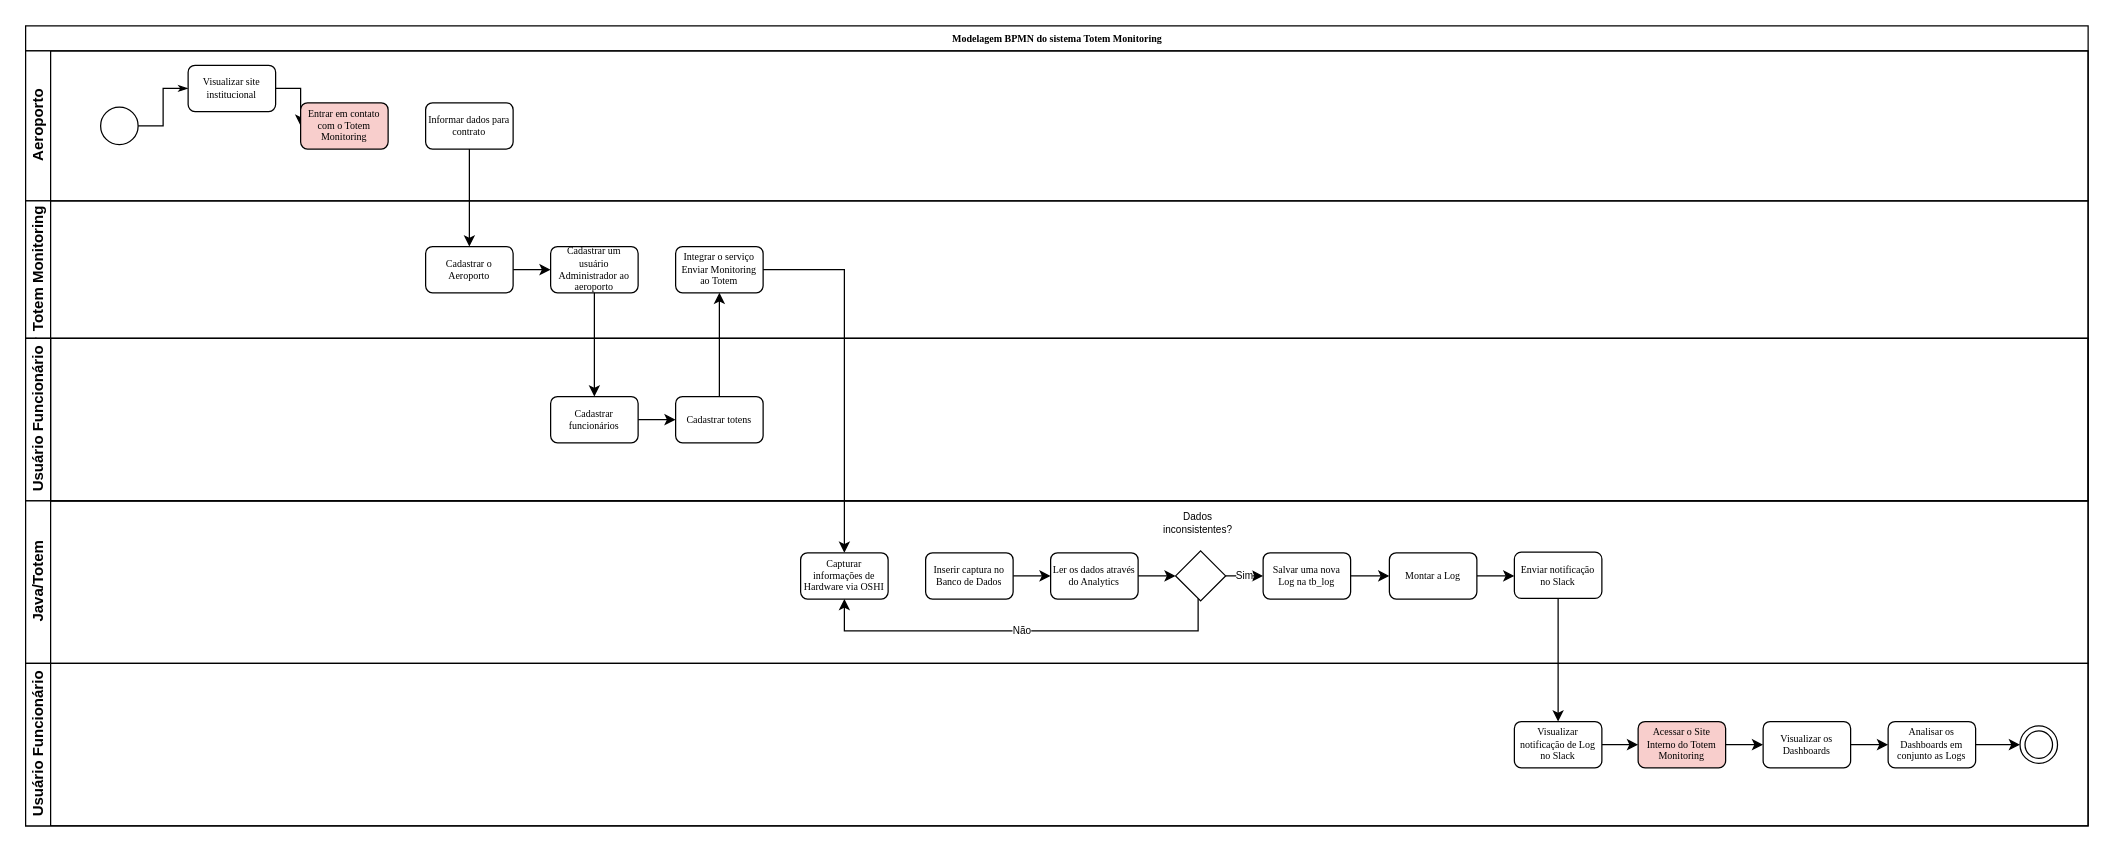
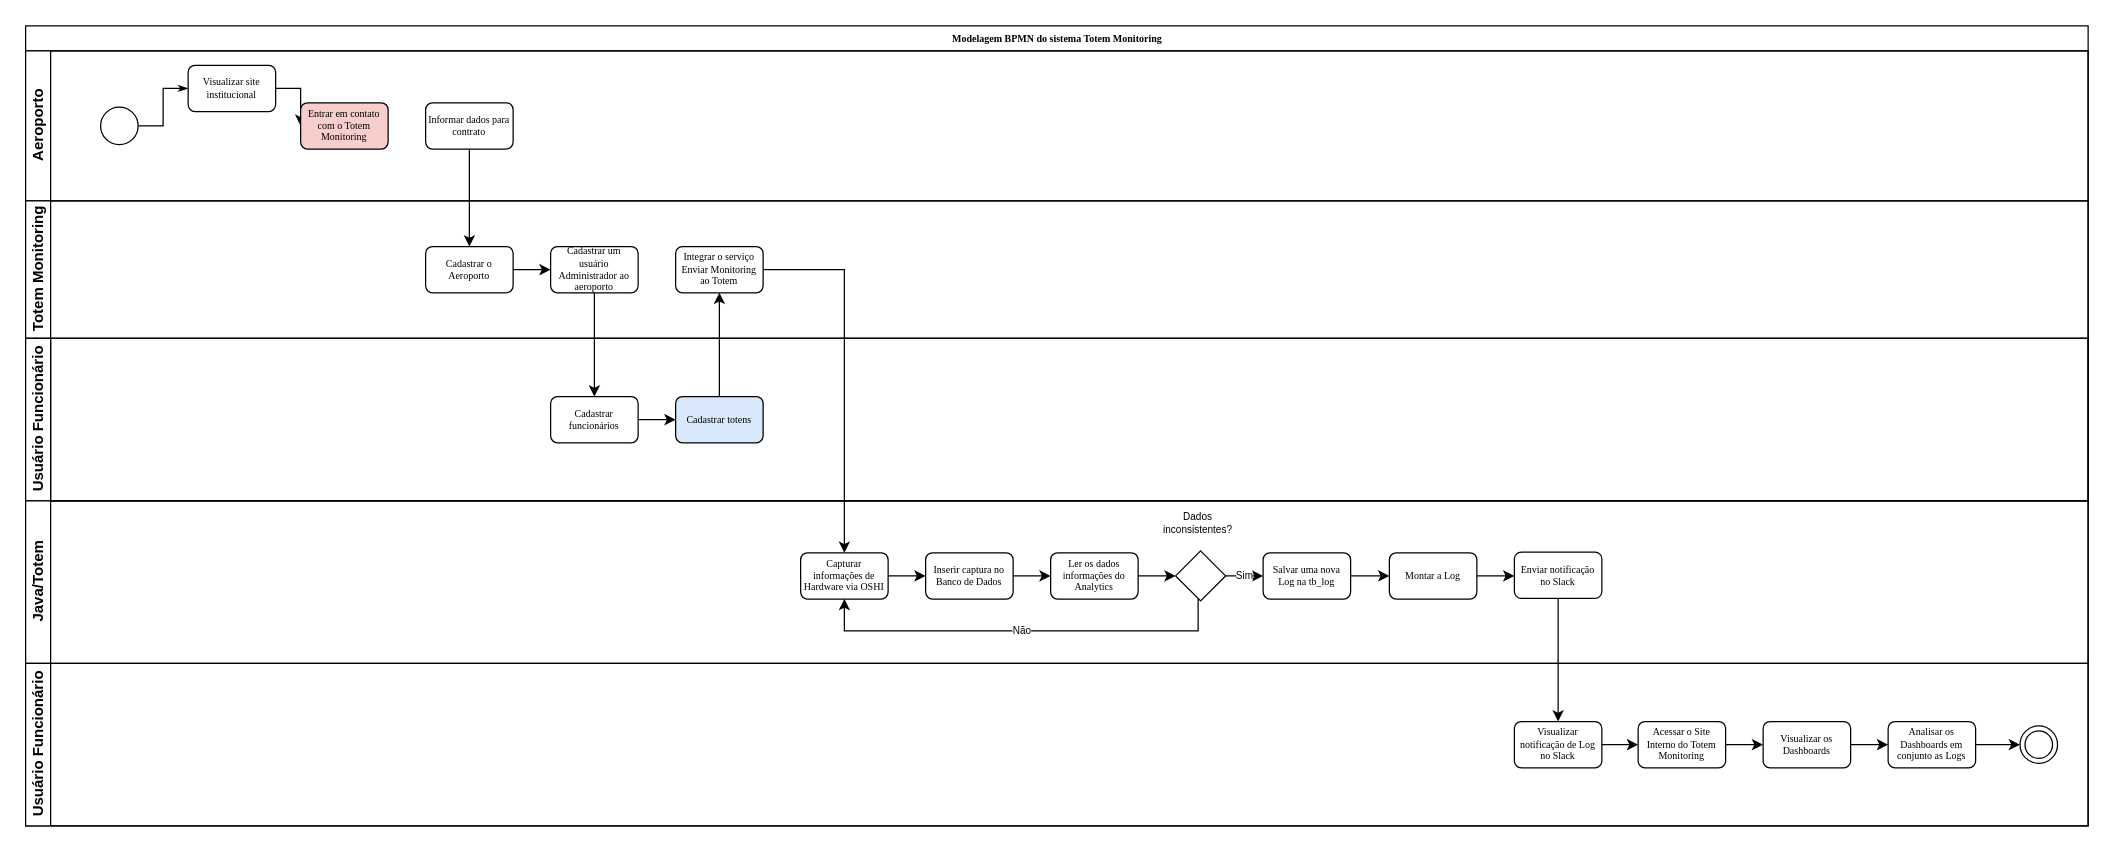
(719, 419) -> (719, 419)
none -> (902, 576)
(1094, 576) -> (1094, 576)
(1682, 744) -> (1682, 744)
